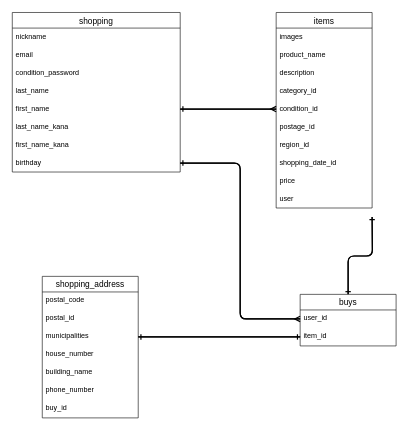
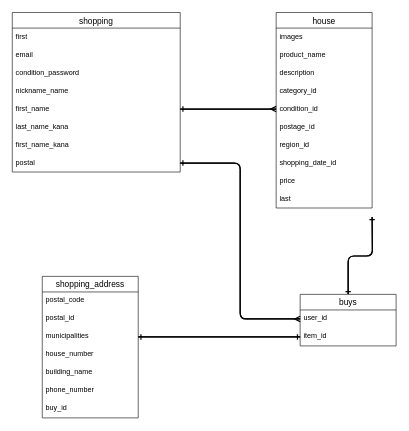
(324, 21) -> (324, 21)
(31, 36) -> (25, 36)
(33, 90) -> (41, 90)
(31, 162) -> (27, 162)
(288, 198) -> (287, 198)
